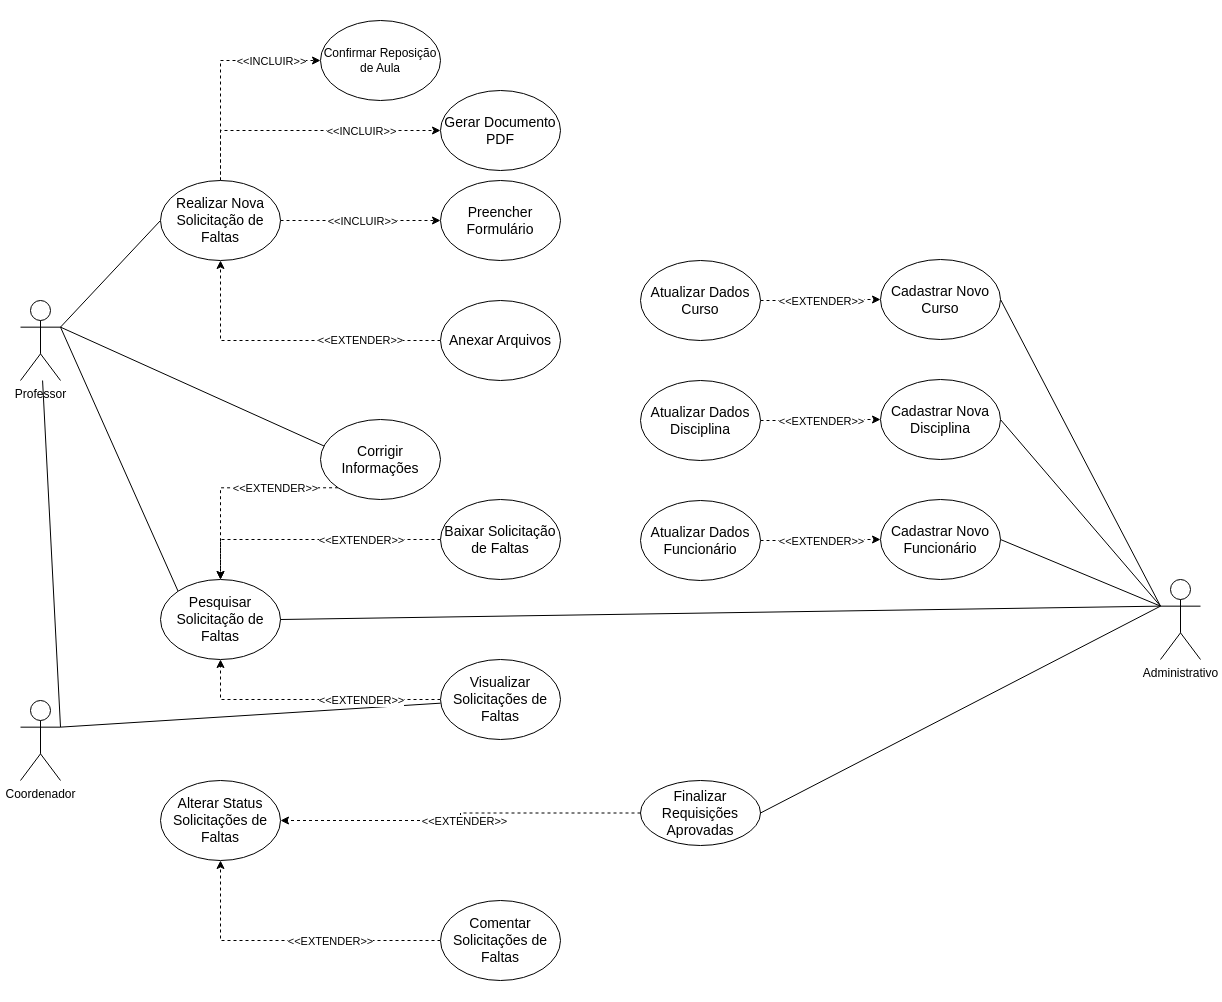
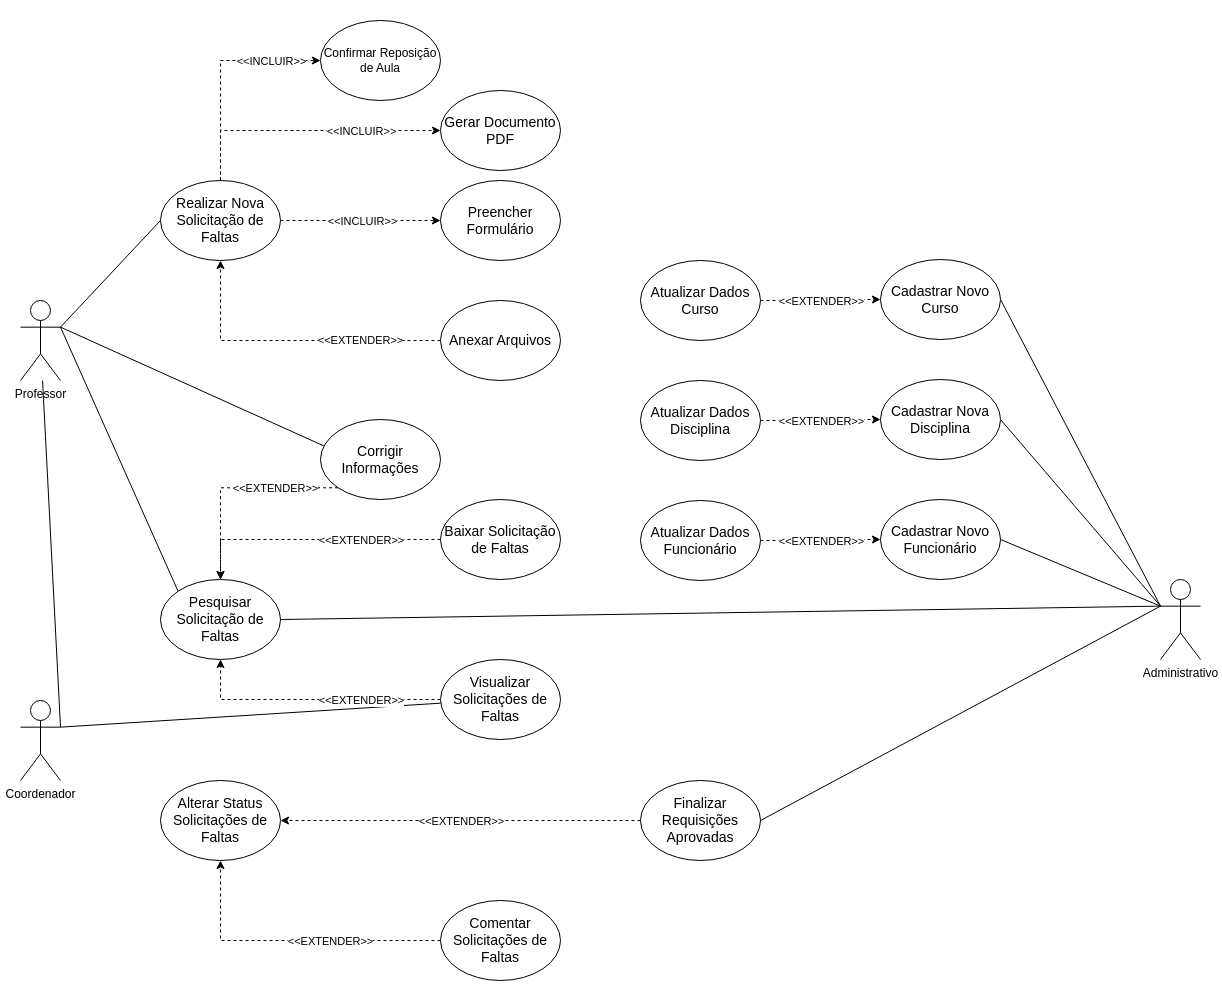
(701, 813) -> (701, 821)
